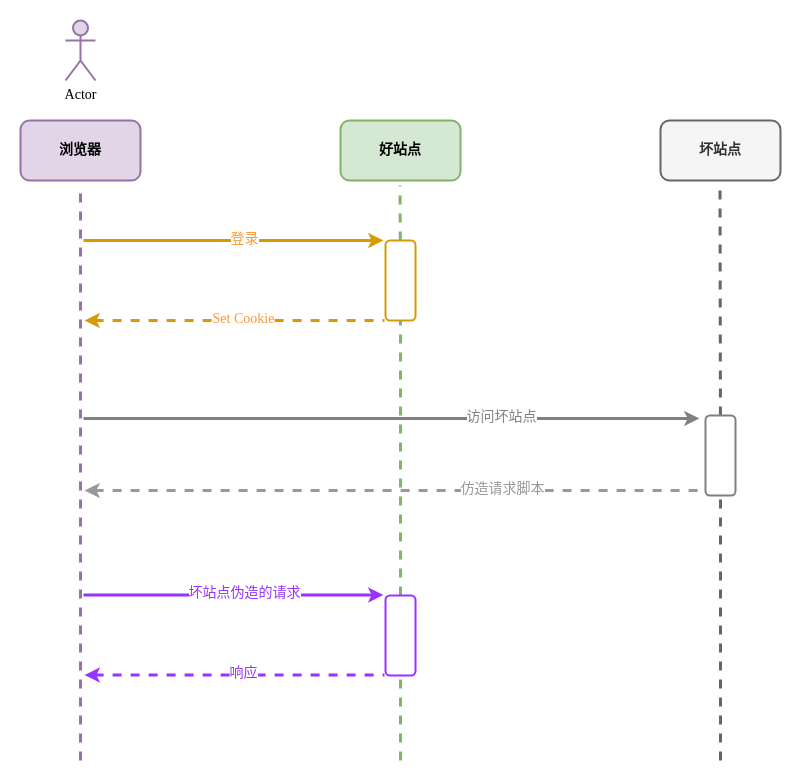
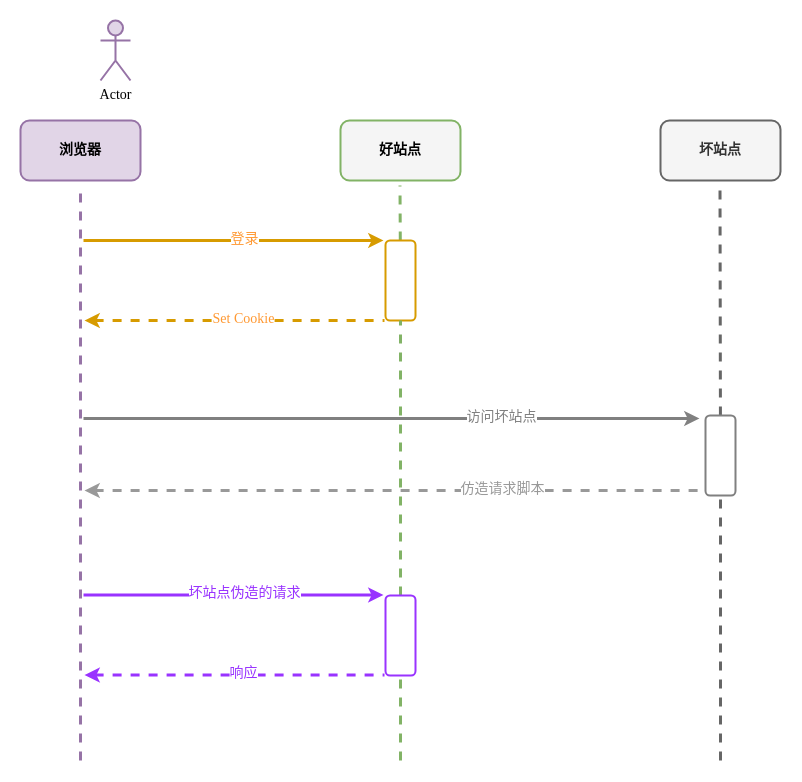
(81, 51) -> (116, 51)
(401, 151) -> (401, 151)
